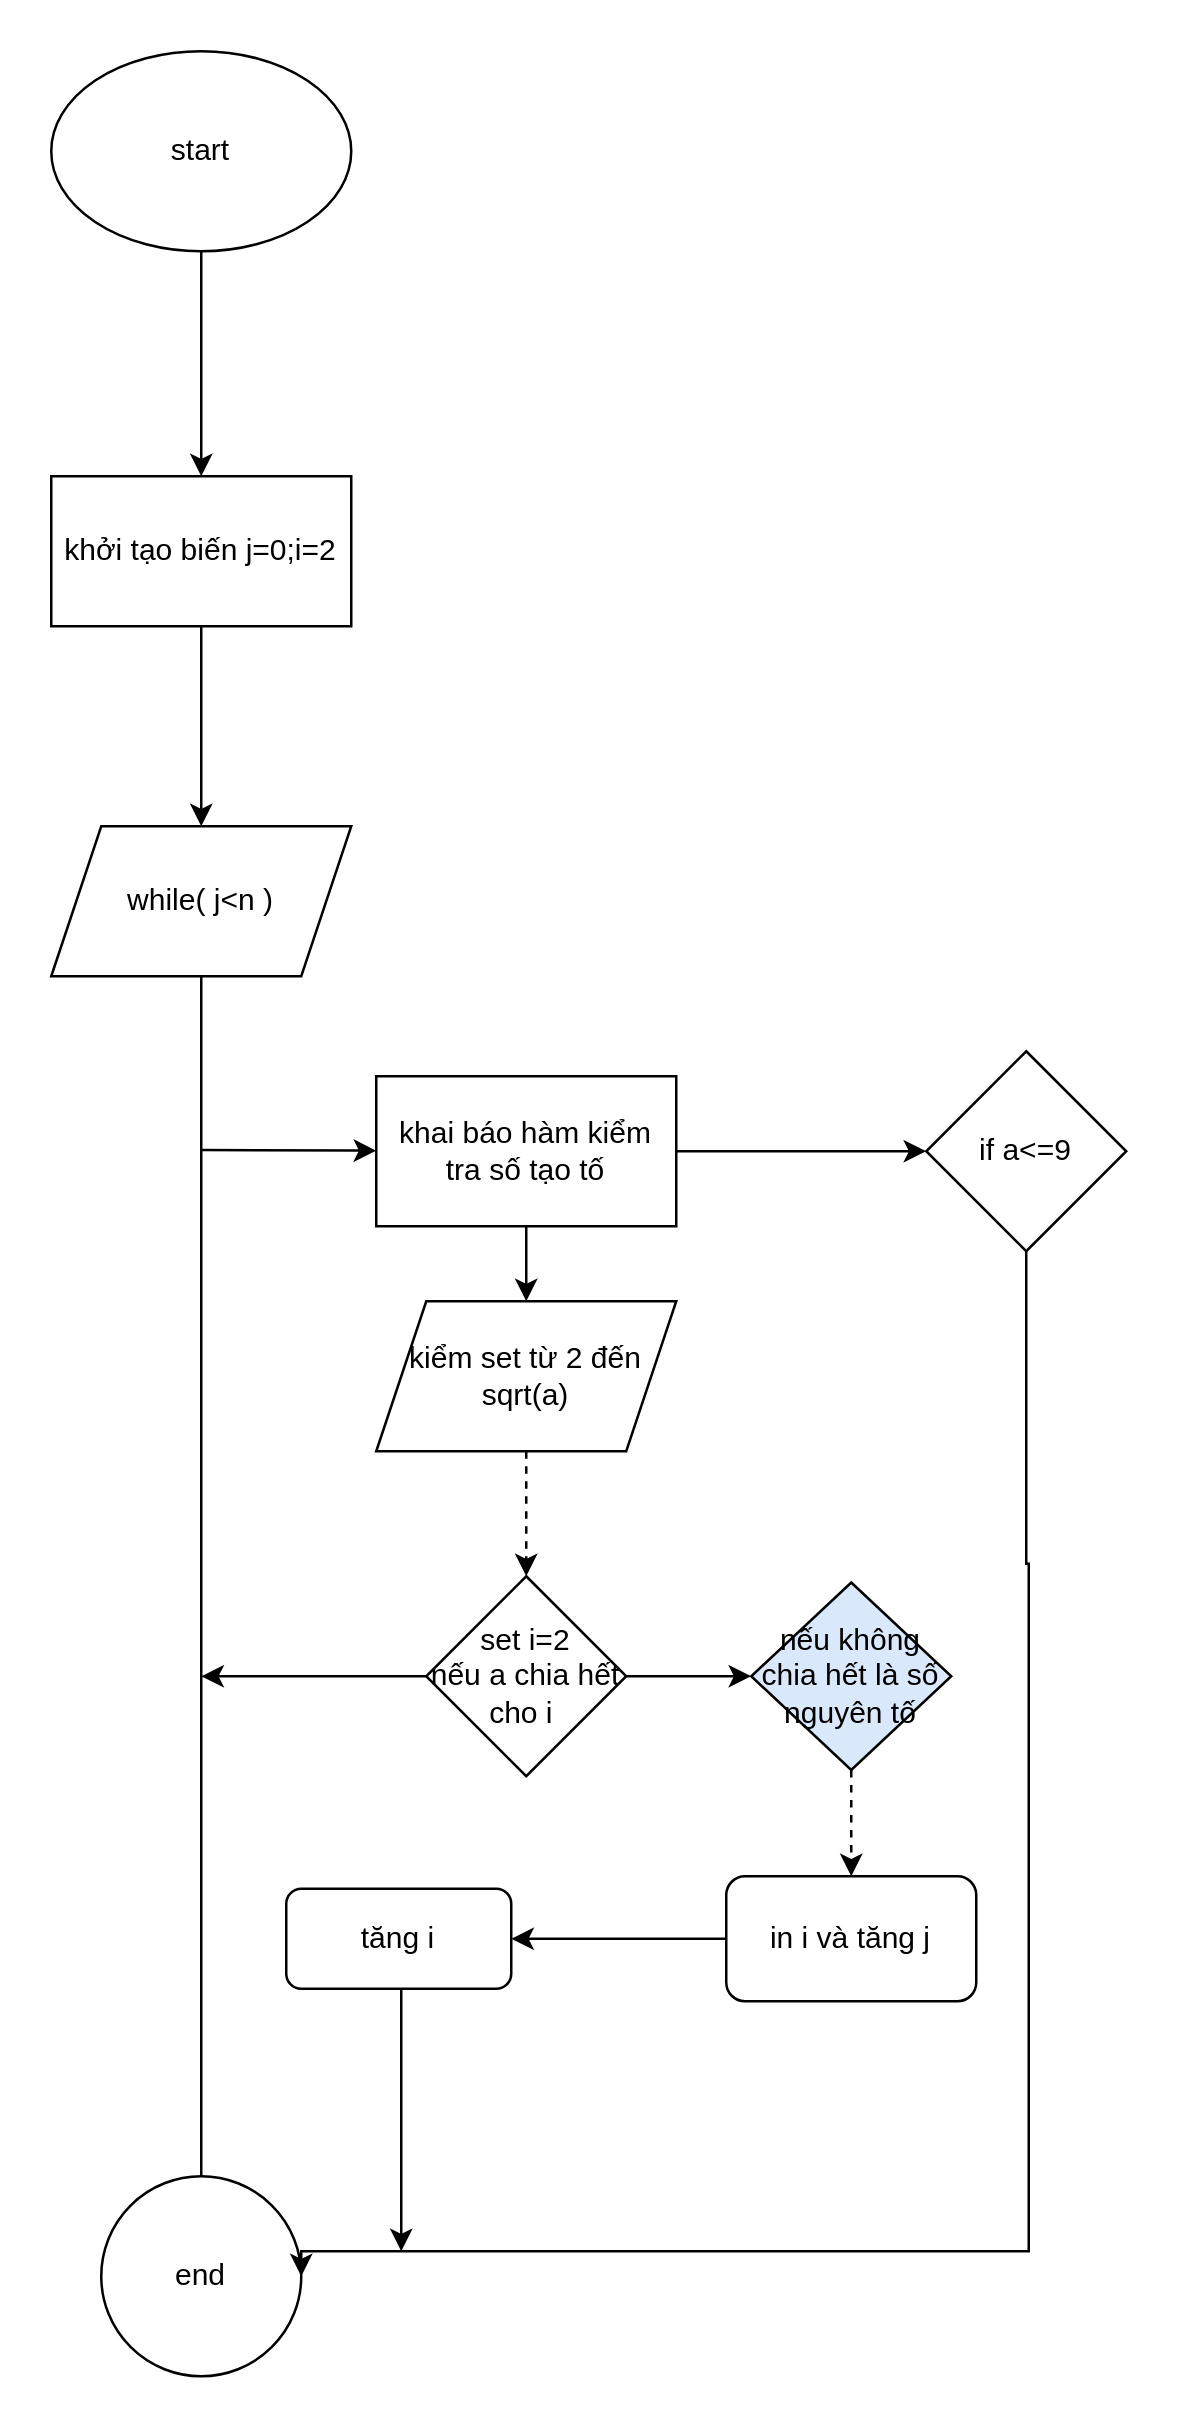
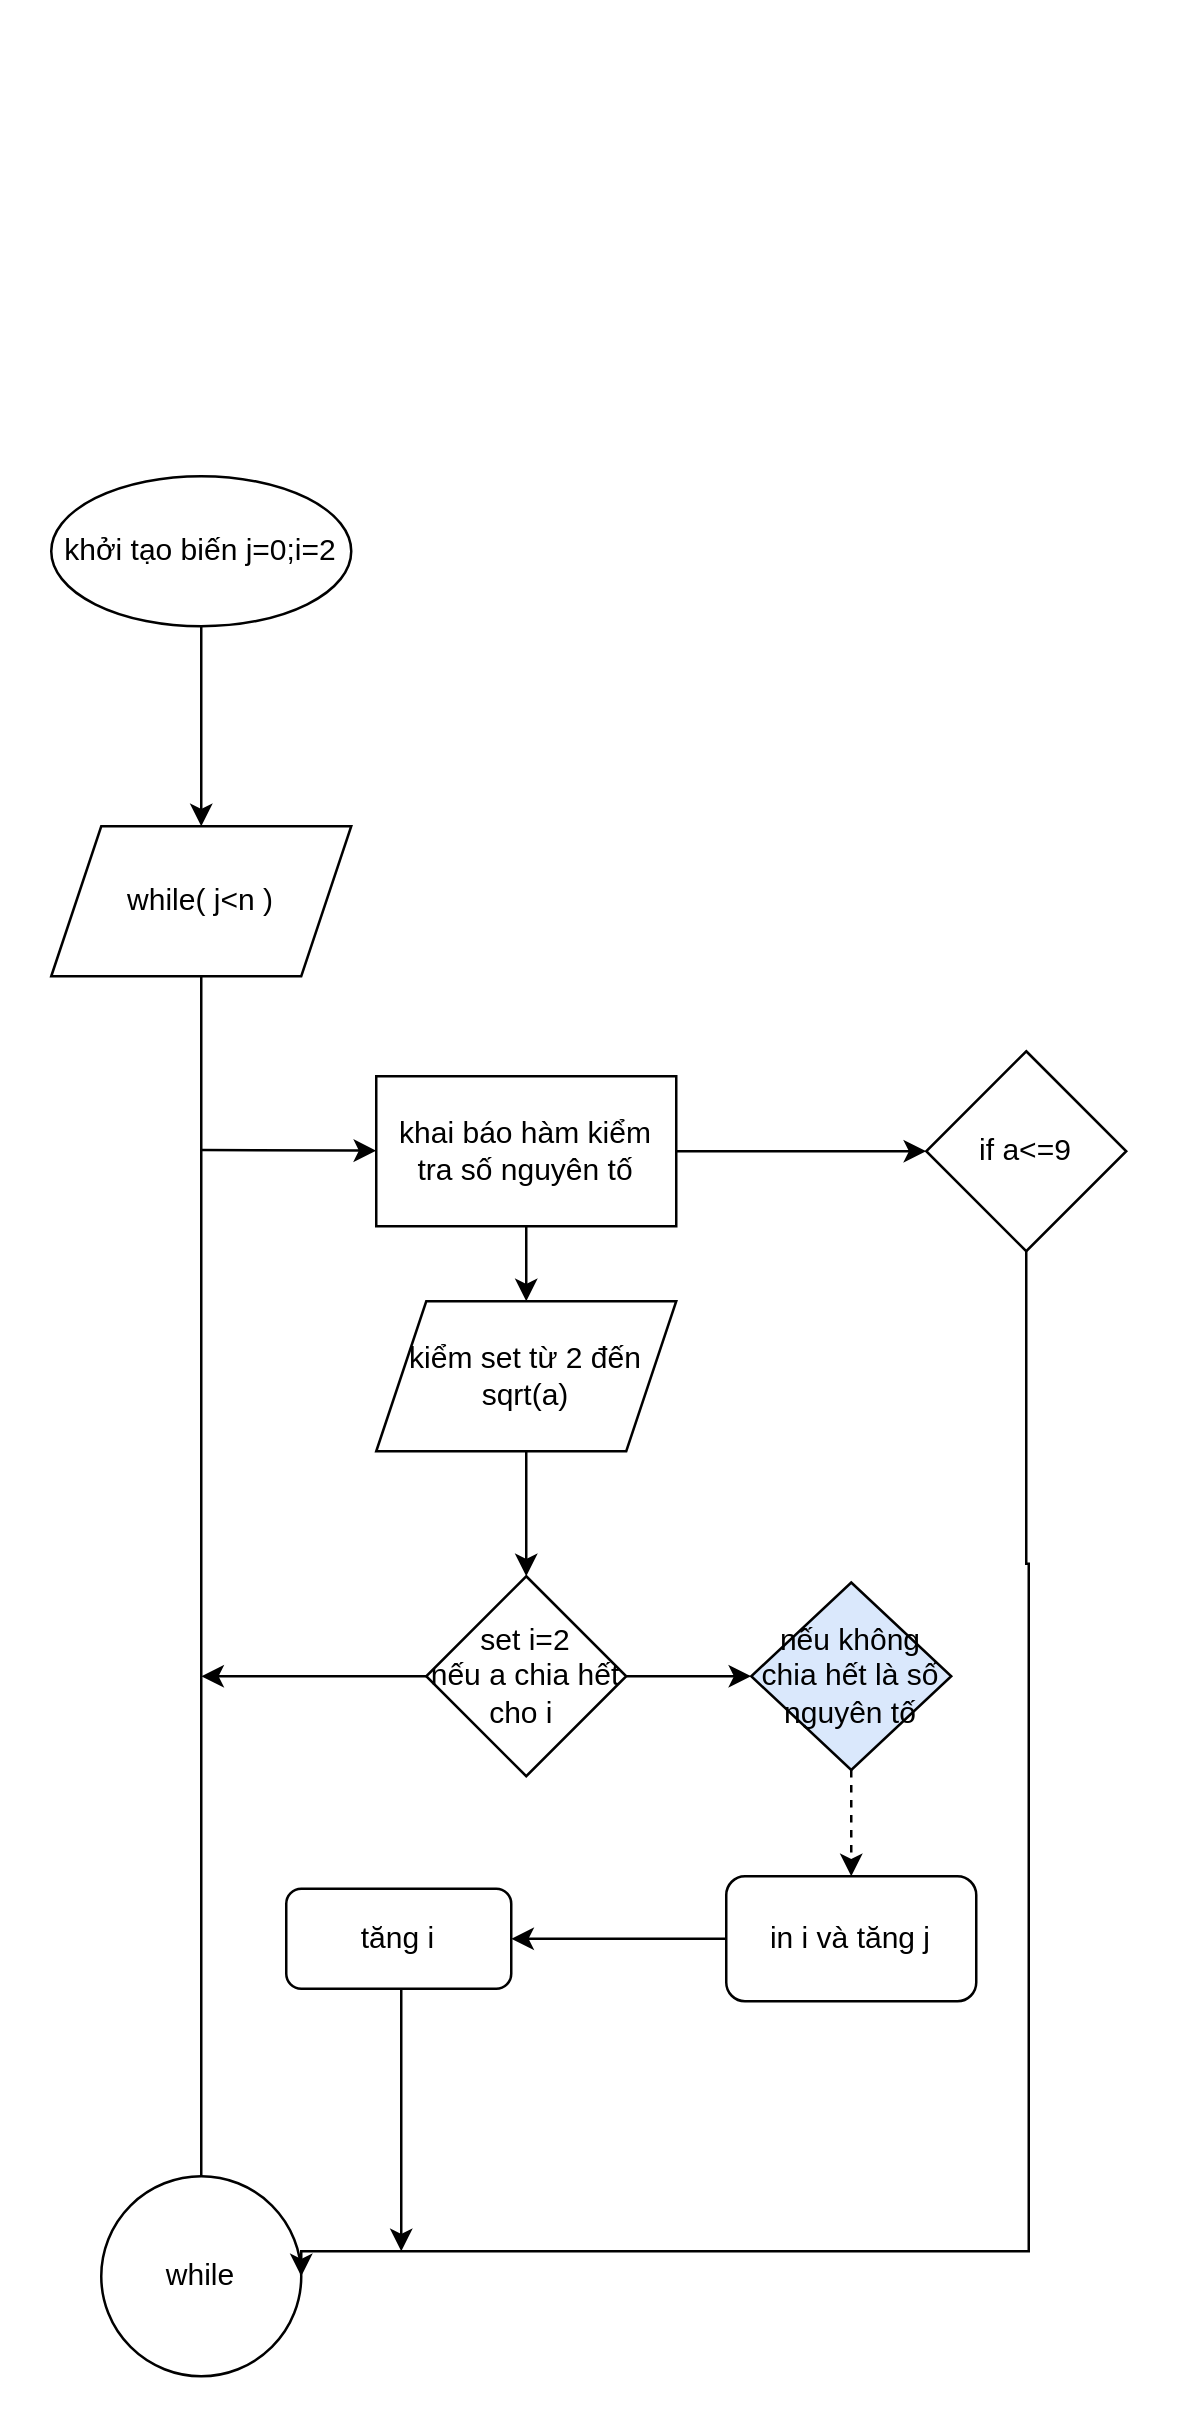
(201, 151) -> none
(201, 355) -> none
(201, 551) -> (201, 551)
(526, 1151) -> (526, 1151)
(526, 1507) -> (526, 1507)
(201, 2276) -> (201, 2276)
